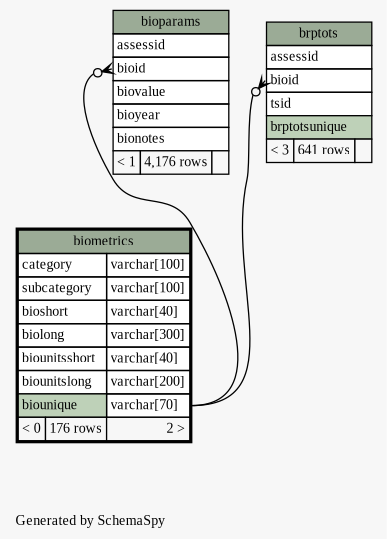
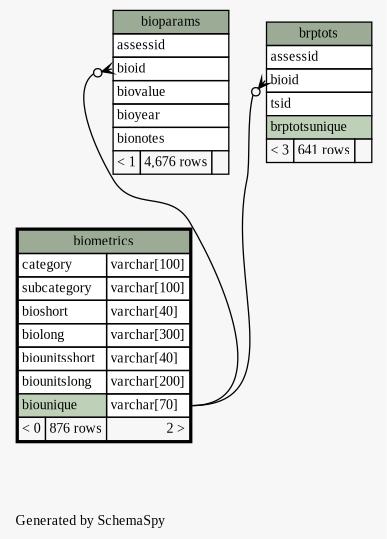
(176, 162) -> (176, 162)
(76, 428) -> (76, 428)
